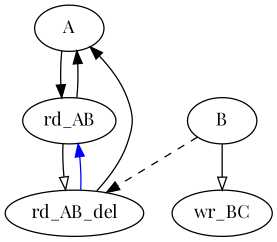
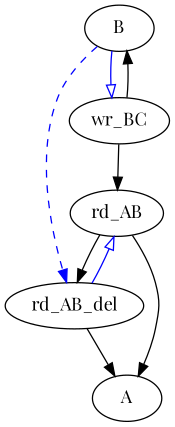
(61, 68) -> (118, 161)
none -> (128, 81)
(63, 160) -> (91, 252)
(158, 161) -> (47, 151)
(222, 161) -> (111, 68)
(81, 173) -> (101, 266)
